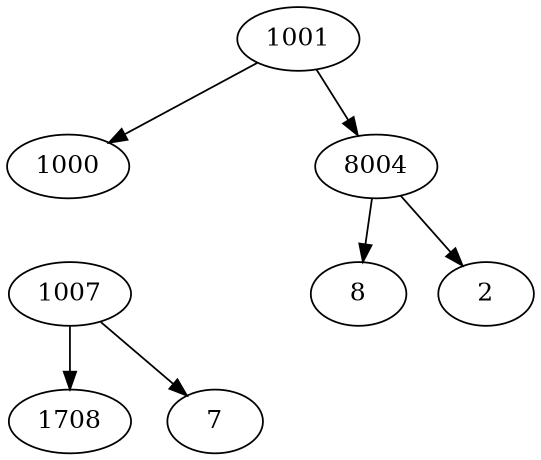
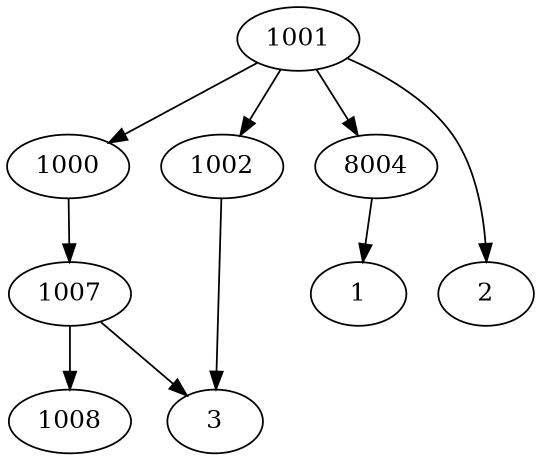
none -> (222, 166)
none -> (69, 222)
(426, 224) -> (447, 128)
(359, 294) -> (359, 294)
(70, 421) -> (70, 421)
(215, 421) -> (215, 421)
